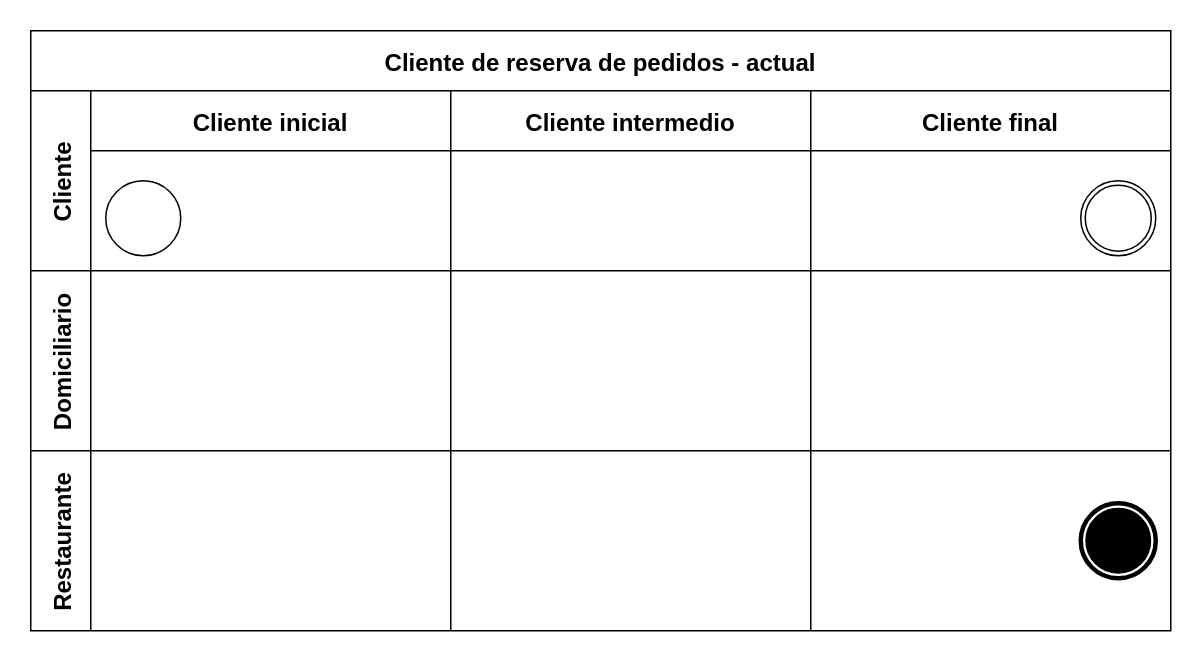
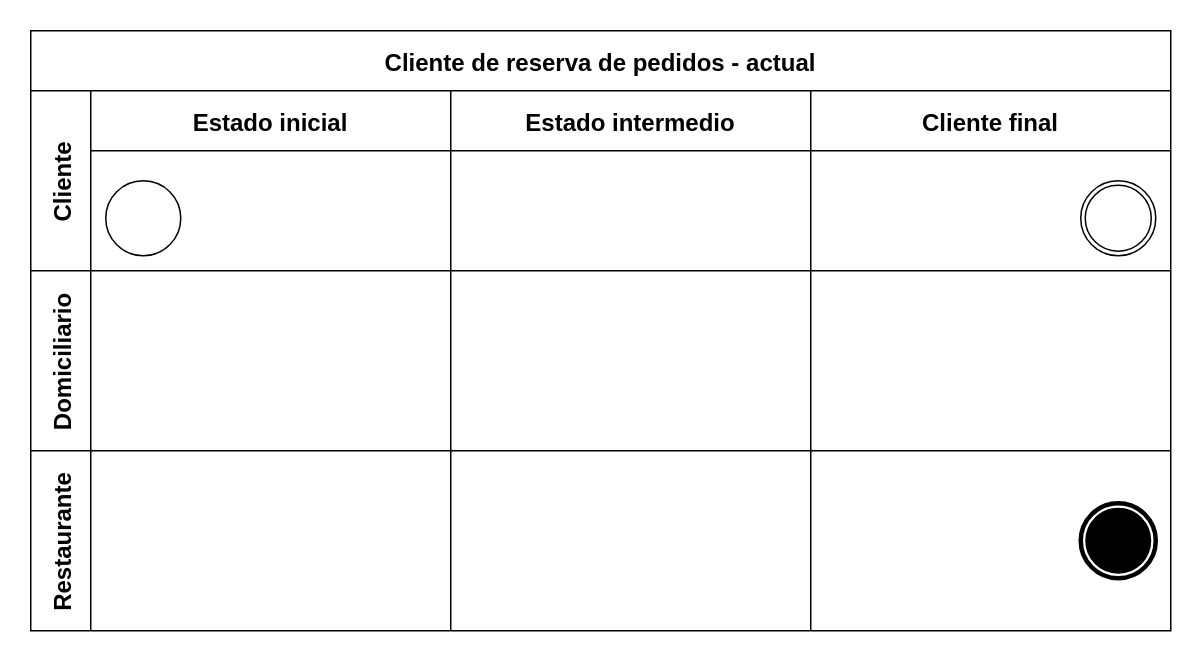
(270, 123) -> (270, 123)
(630, 123) -> (630, 123)
